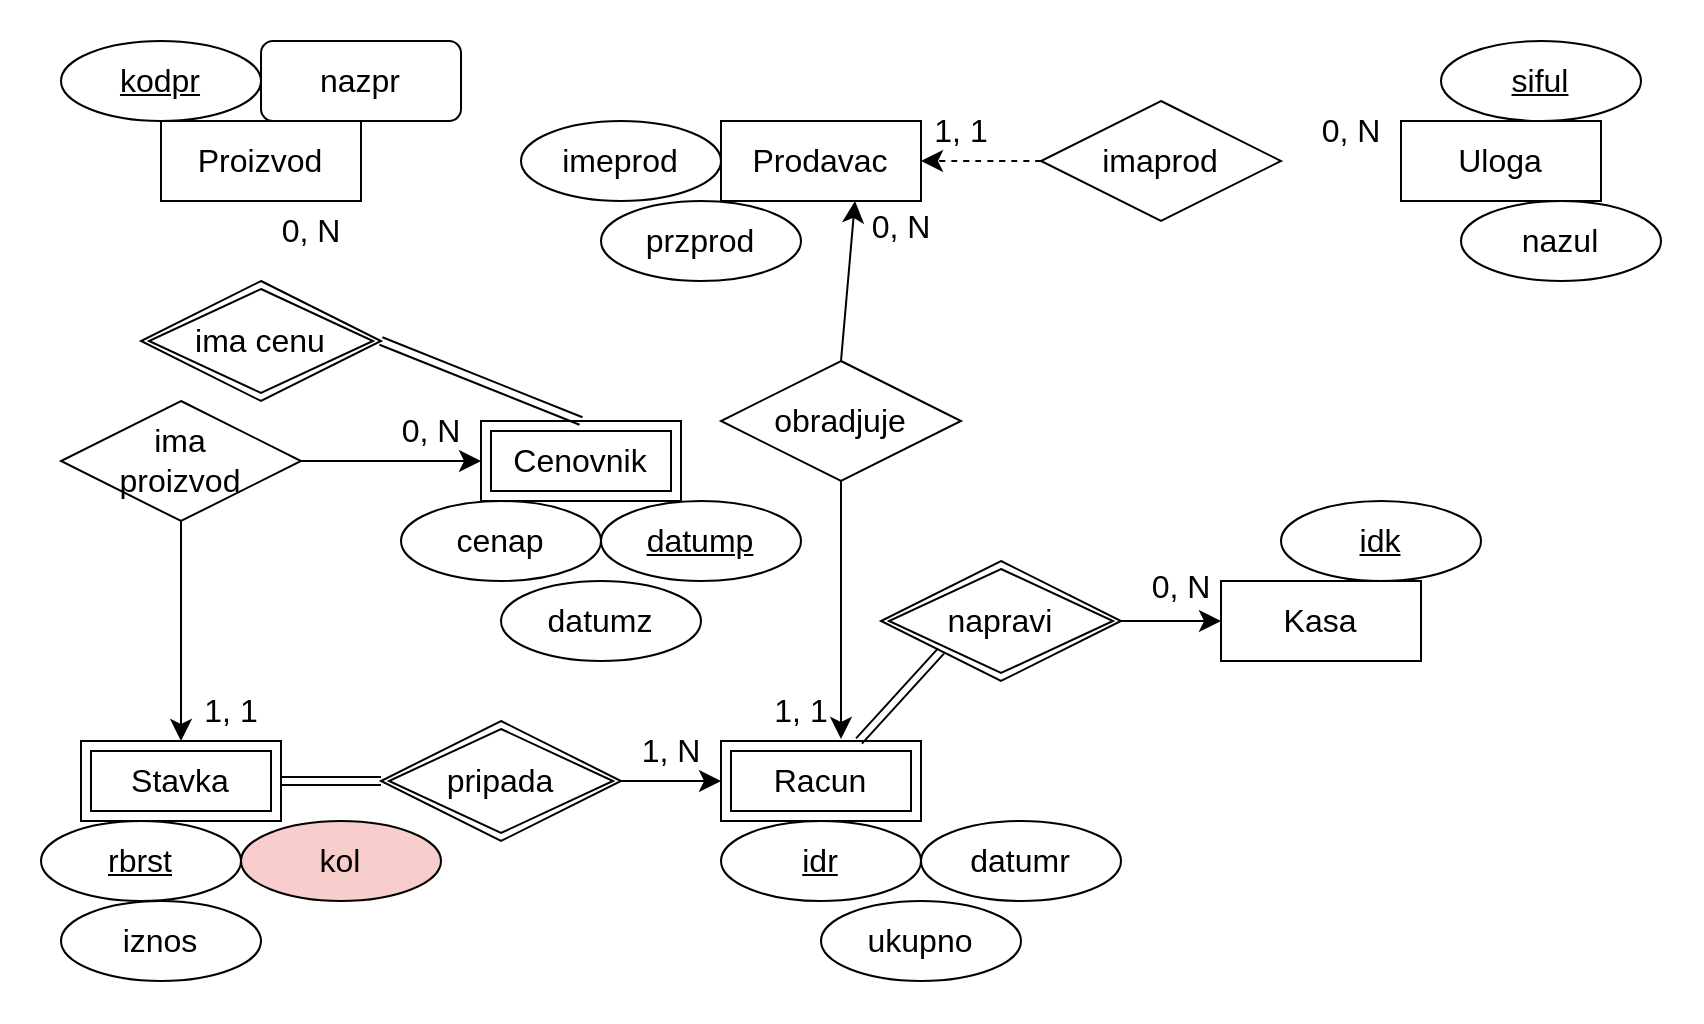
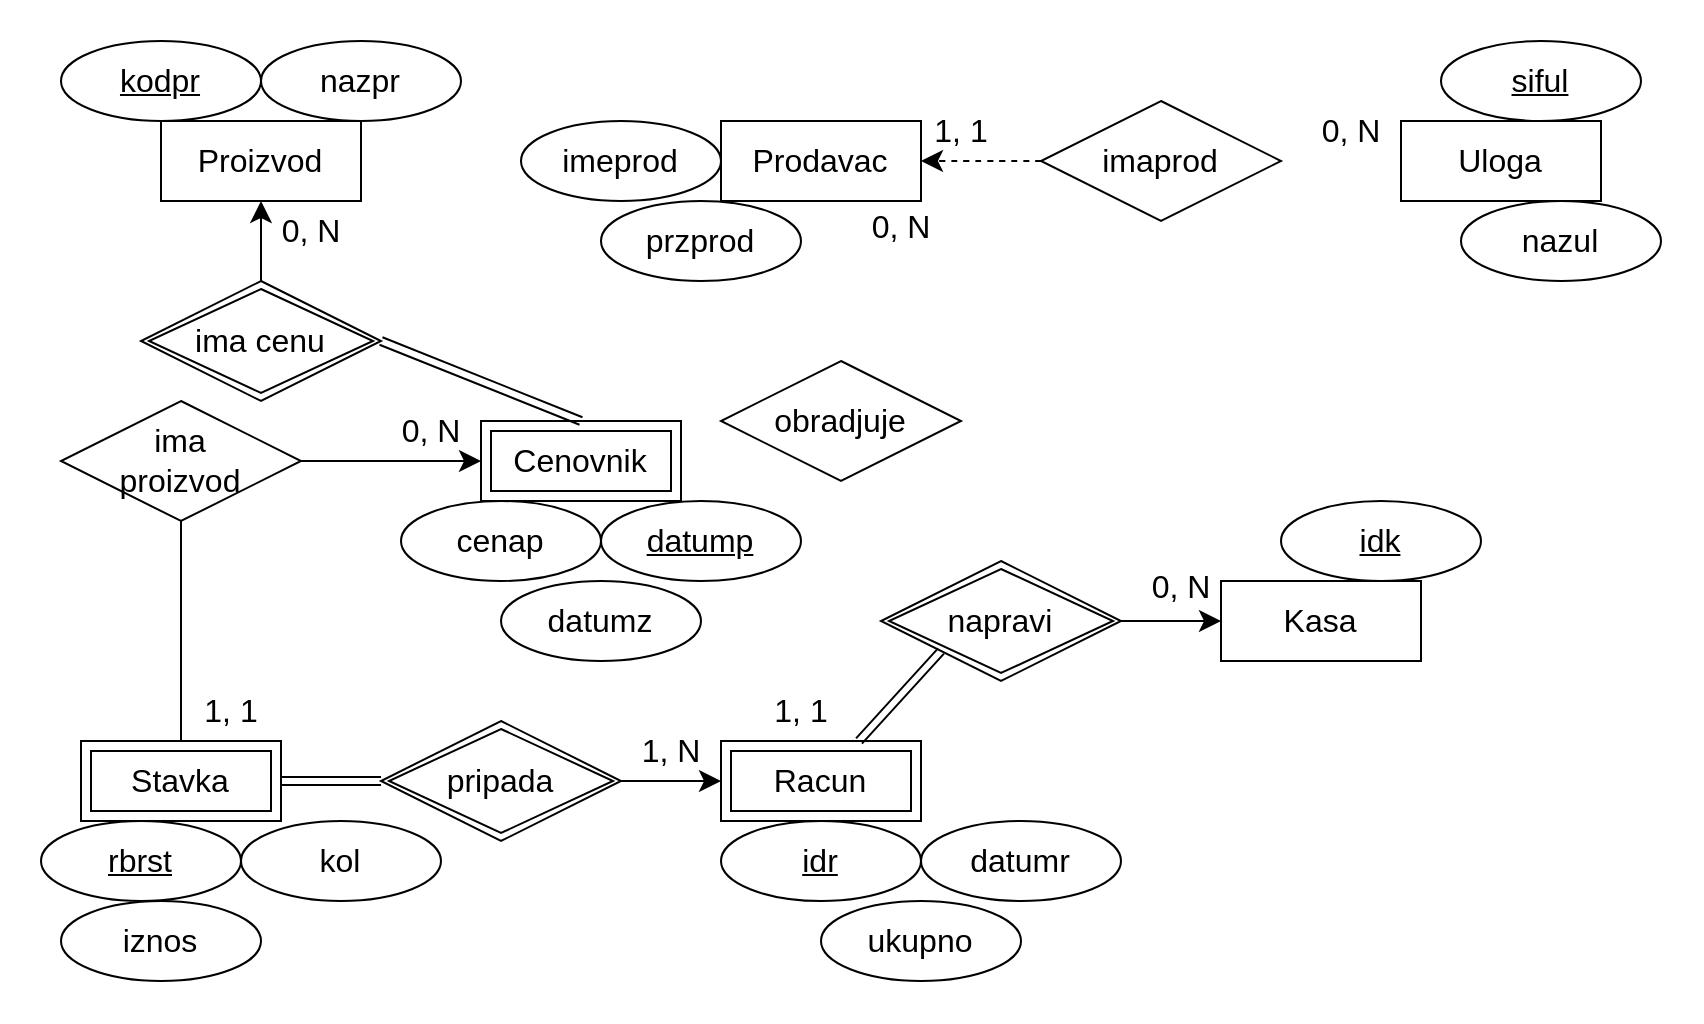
(361, 81) -> (361, 81)
none -> (261, 248)
(847, 288) -> none
(841, 604) -> none
(181, 723) -> (181, 730)
(341, 861) -> (341, 861)
